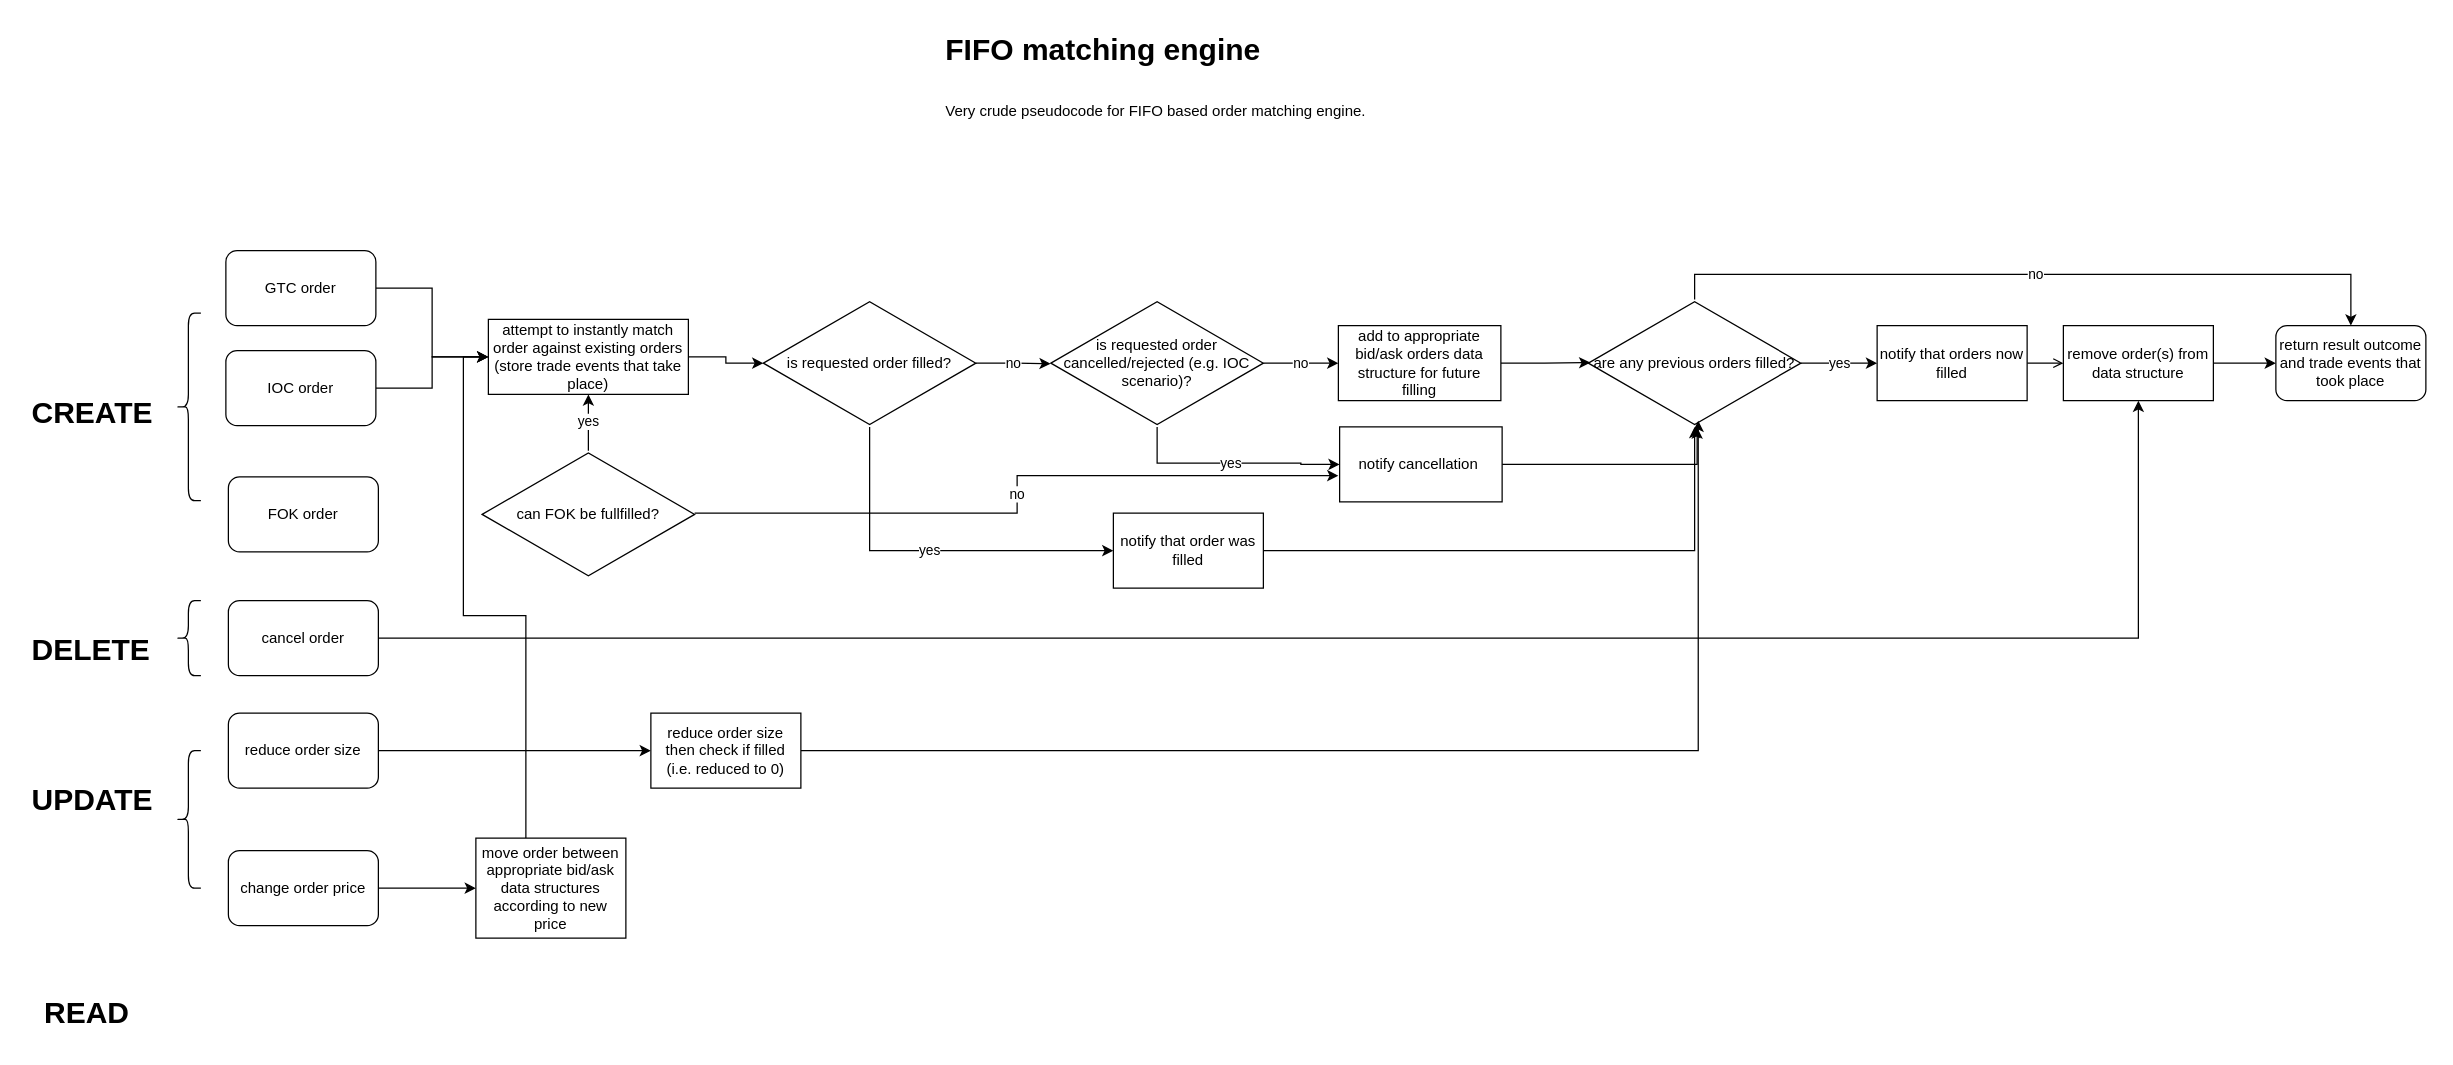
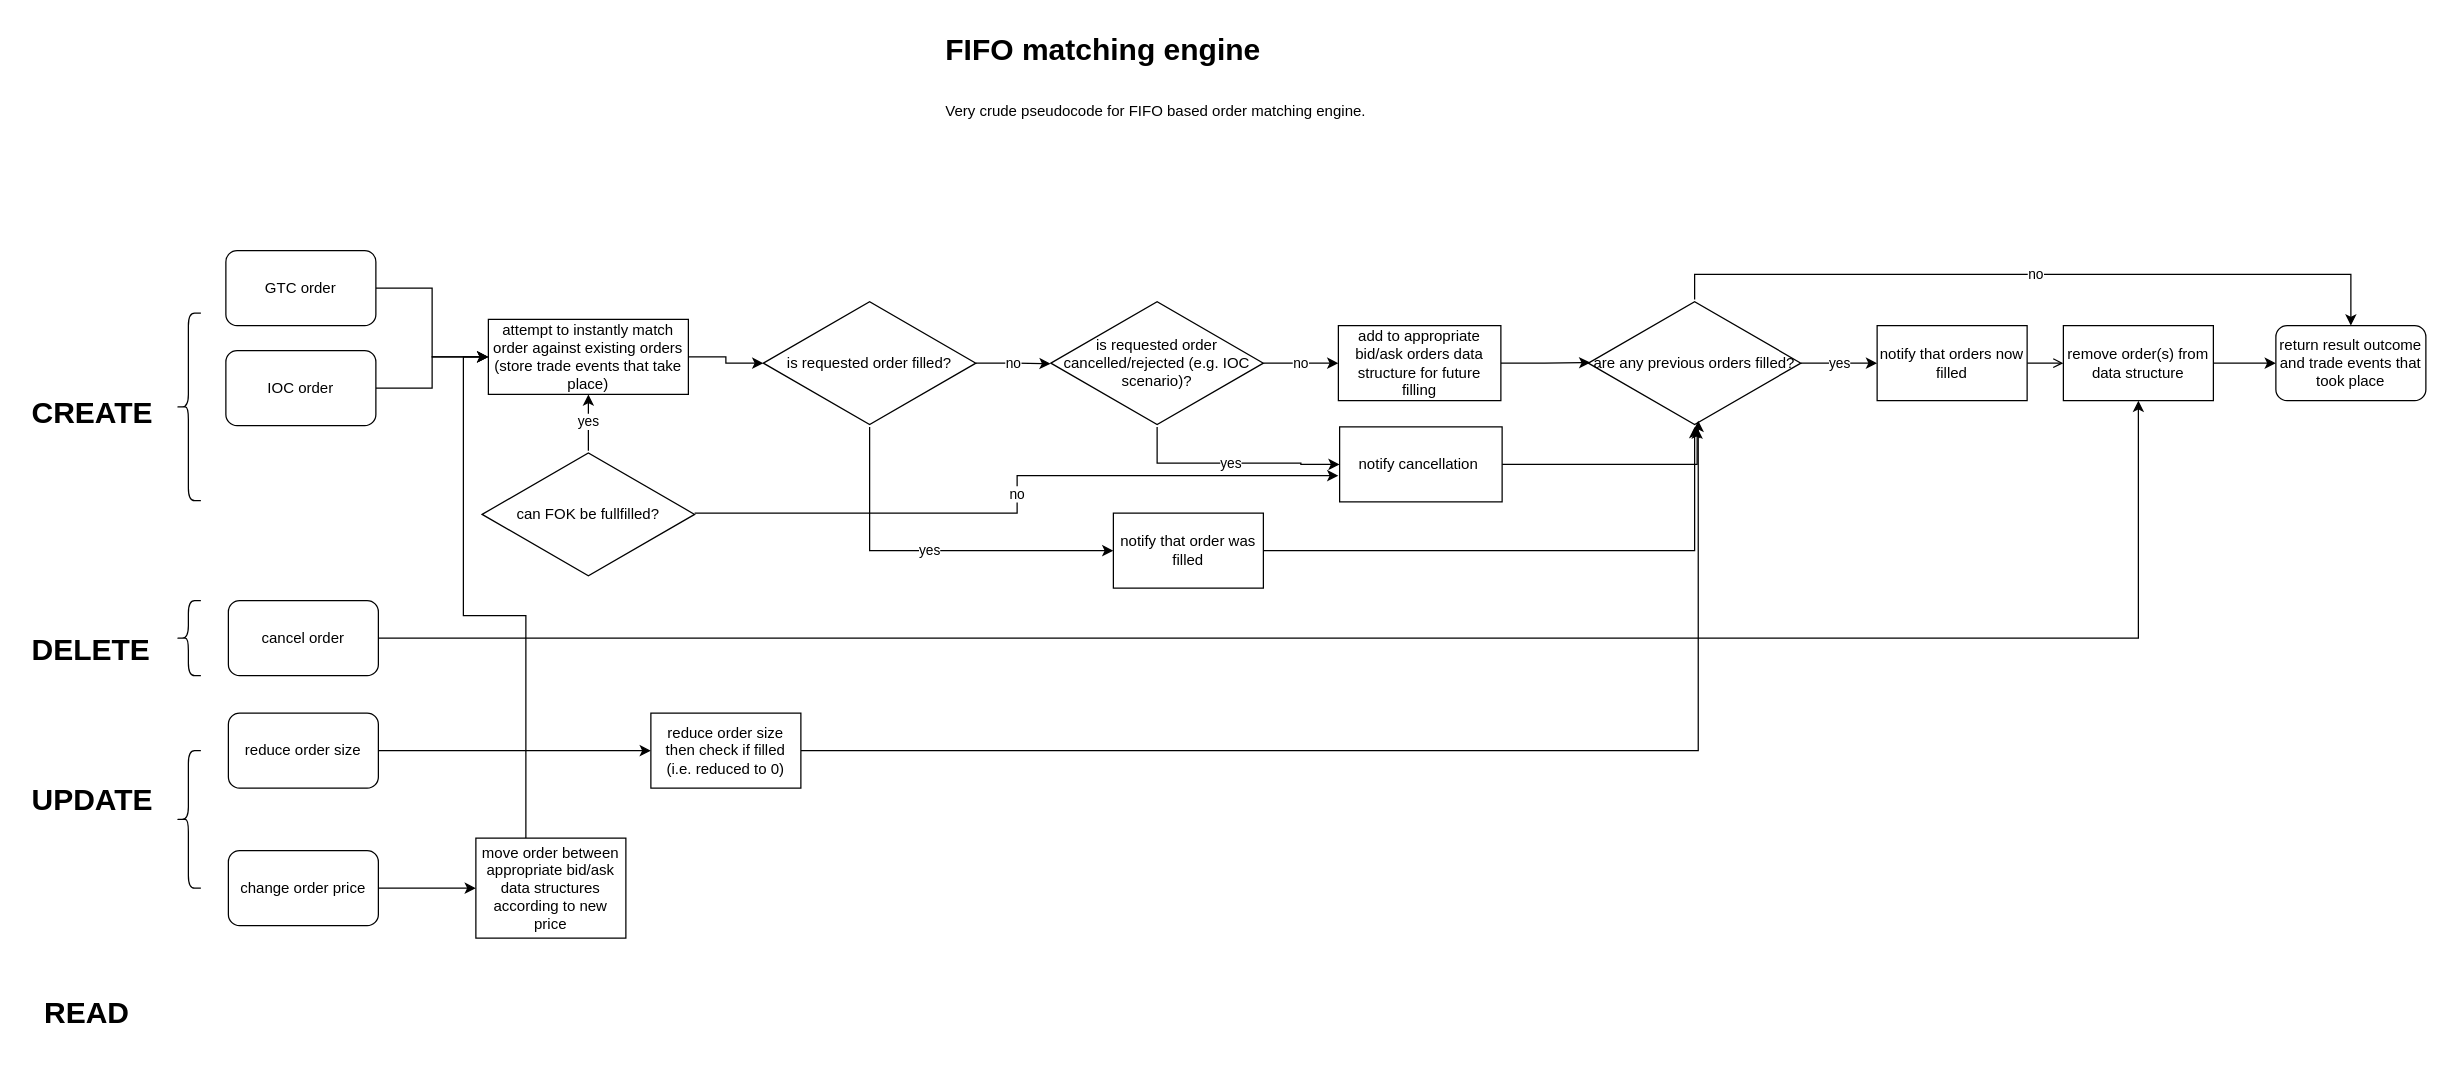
(303, 514) -> none
